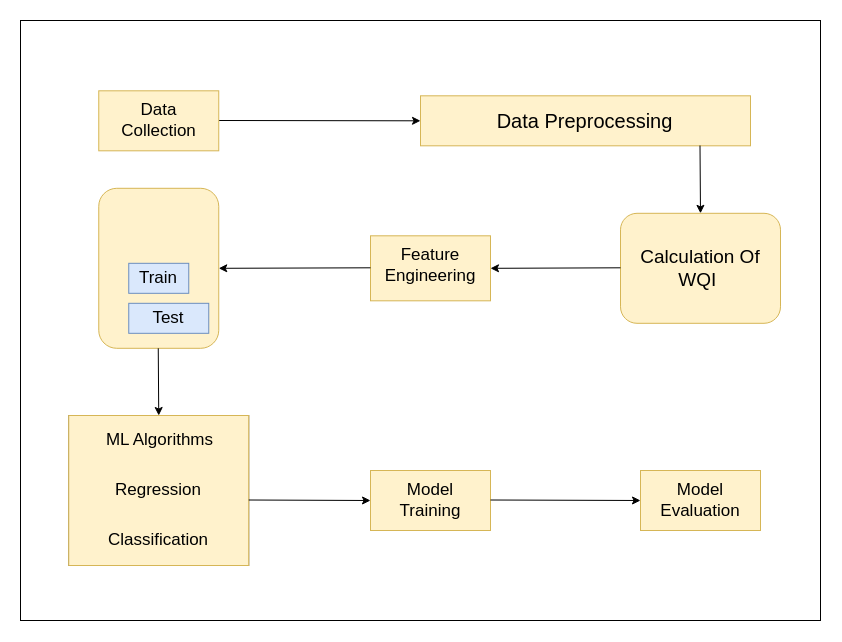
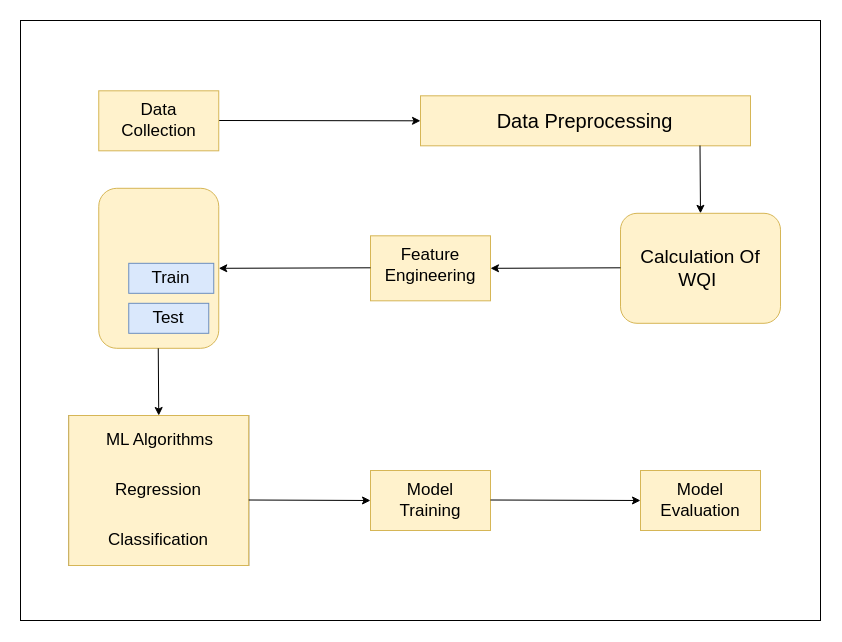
(159, 278) -> (171, 278)
